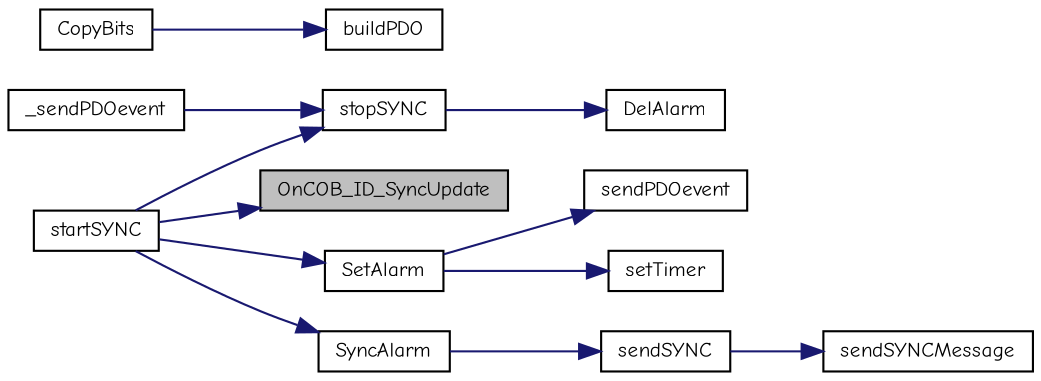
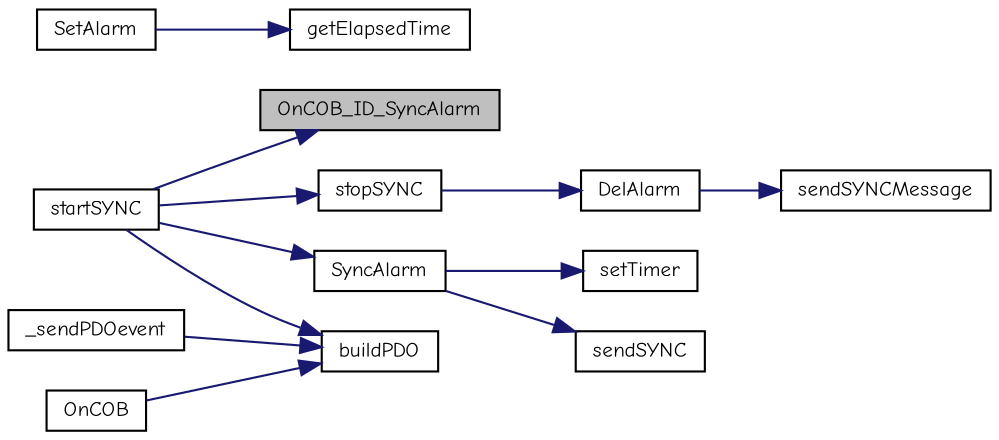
(96, 30) -> (96, 411)
(243, 110) -> (242, 341)
(384, 190) -> (380, 110)
(666, 190) -> (380, 30)
(231, 250) -> (210, 284)
(515, 271) -> (503, 271)
(766, 351) -> (729, 190)
